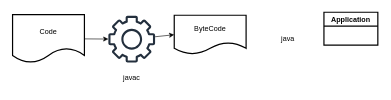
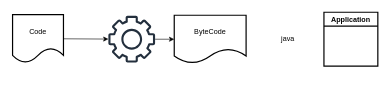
(351, 29) -> (351, 39)
(210, 35) -> (210, 39)
(48, 39) -> (38, 39)
(132, 78) -> none
